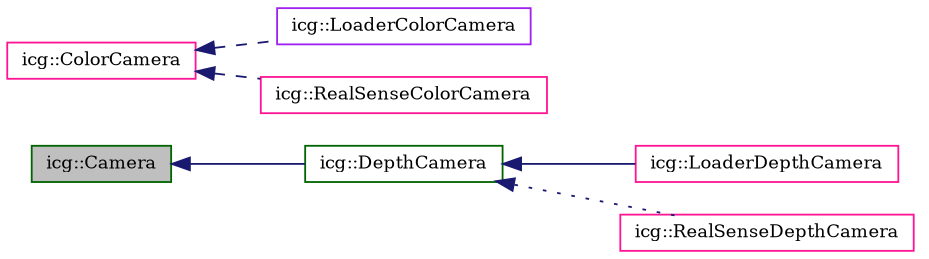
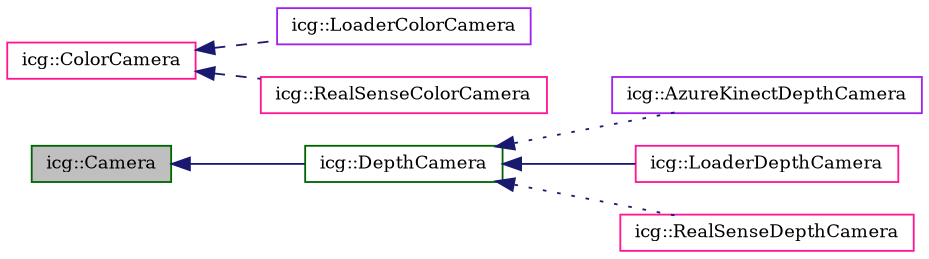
none -> (767, 95)
